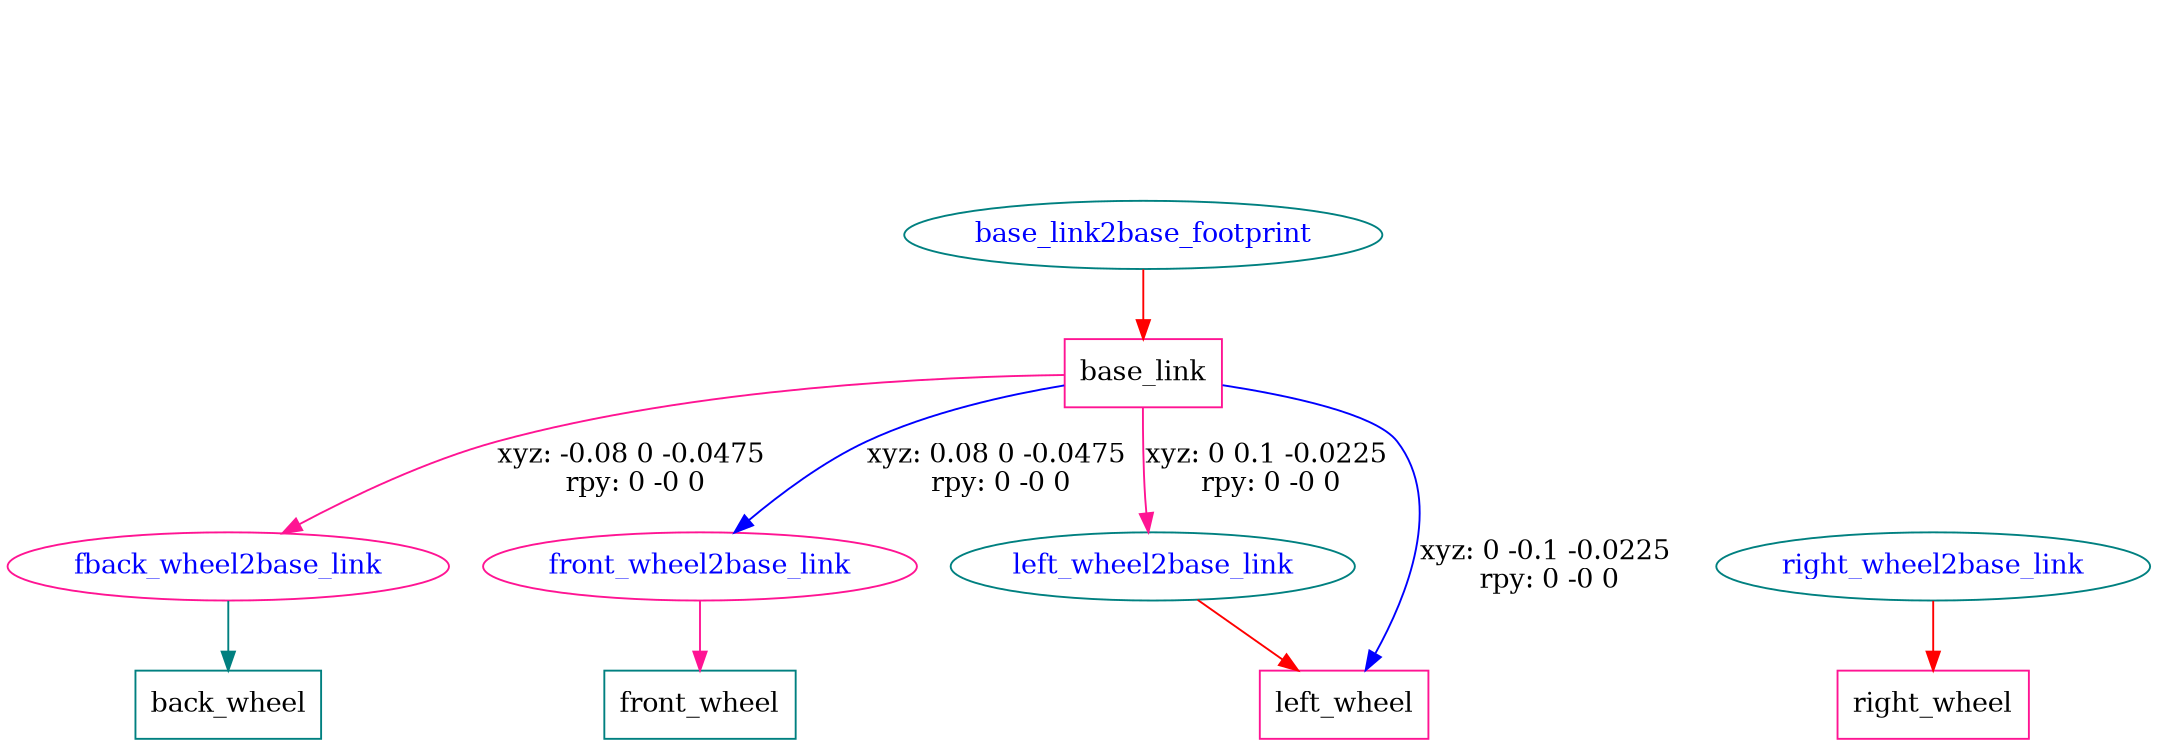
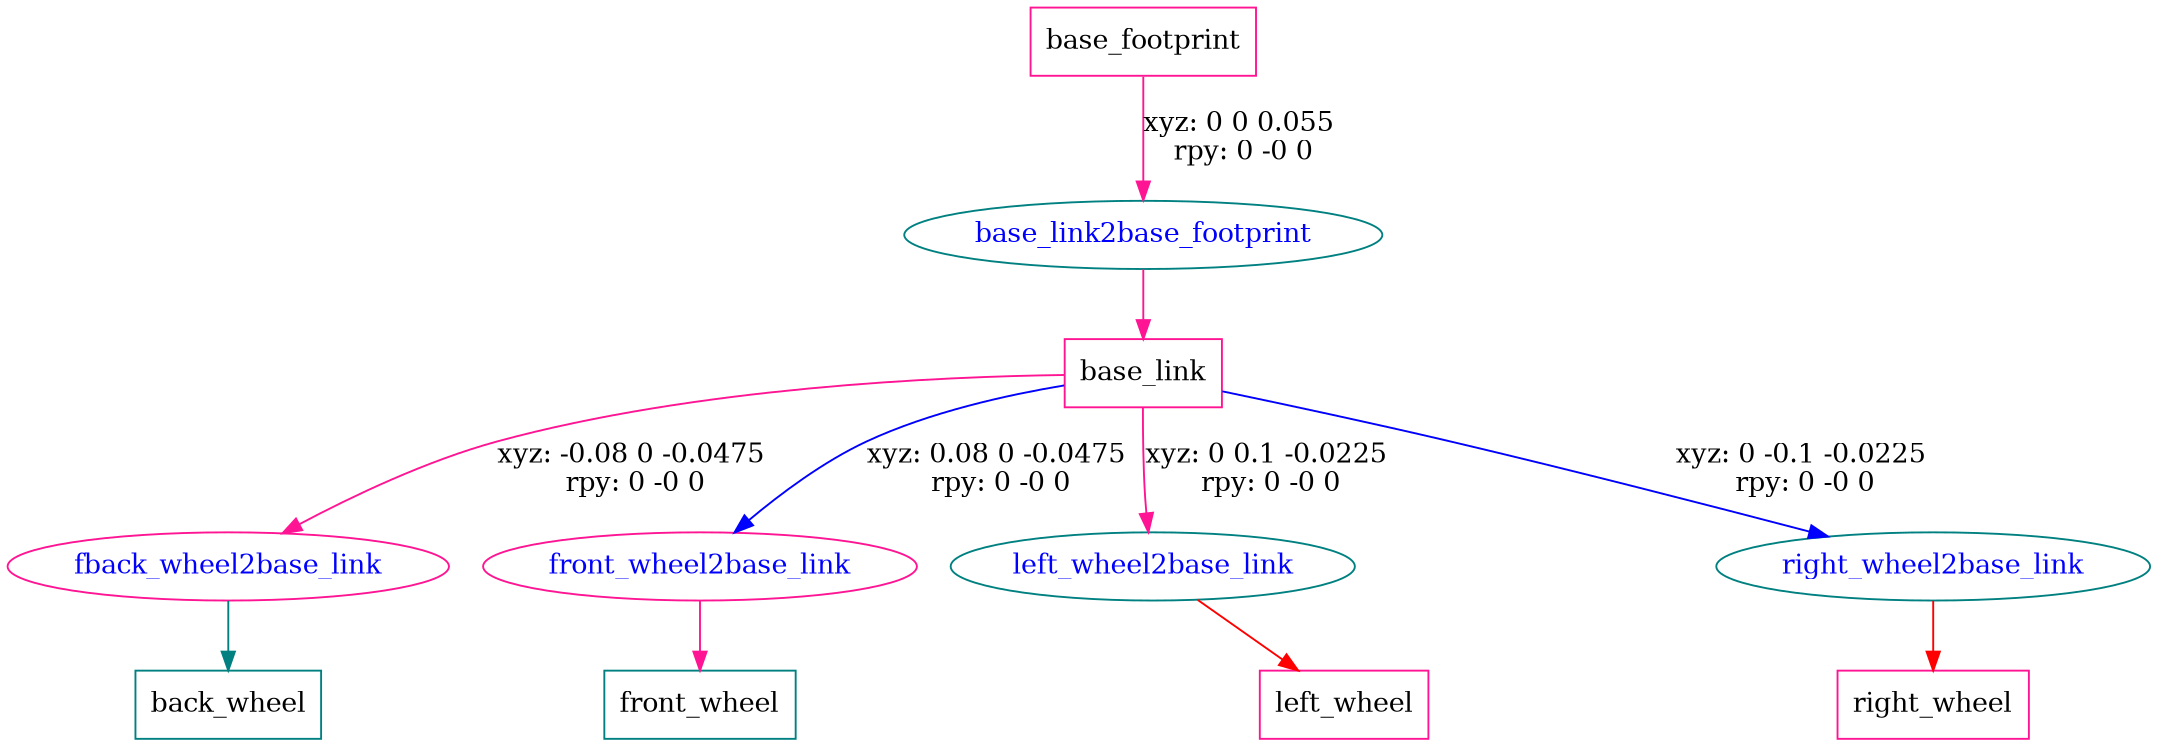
none -> (1143, 42)
(1143, 295) -> (1143, 295)
(1407, 458) -> (1517, 457)
